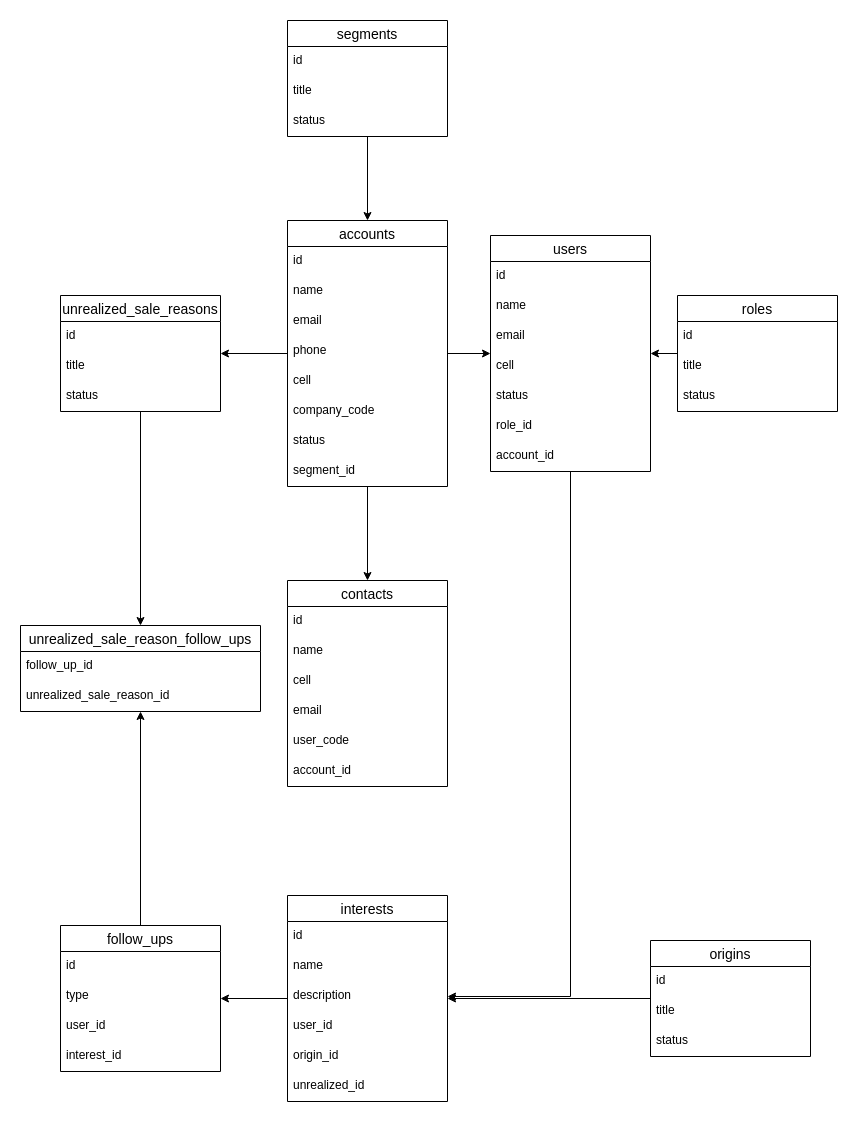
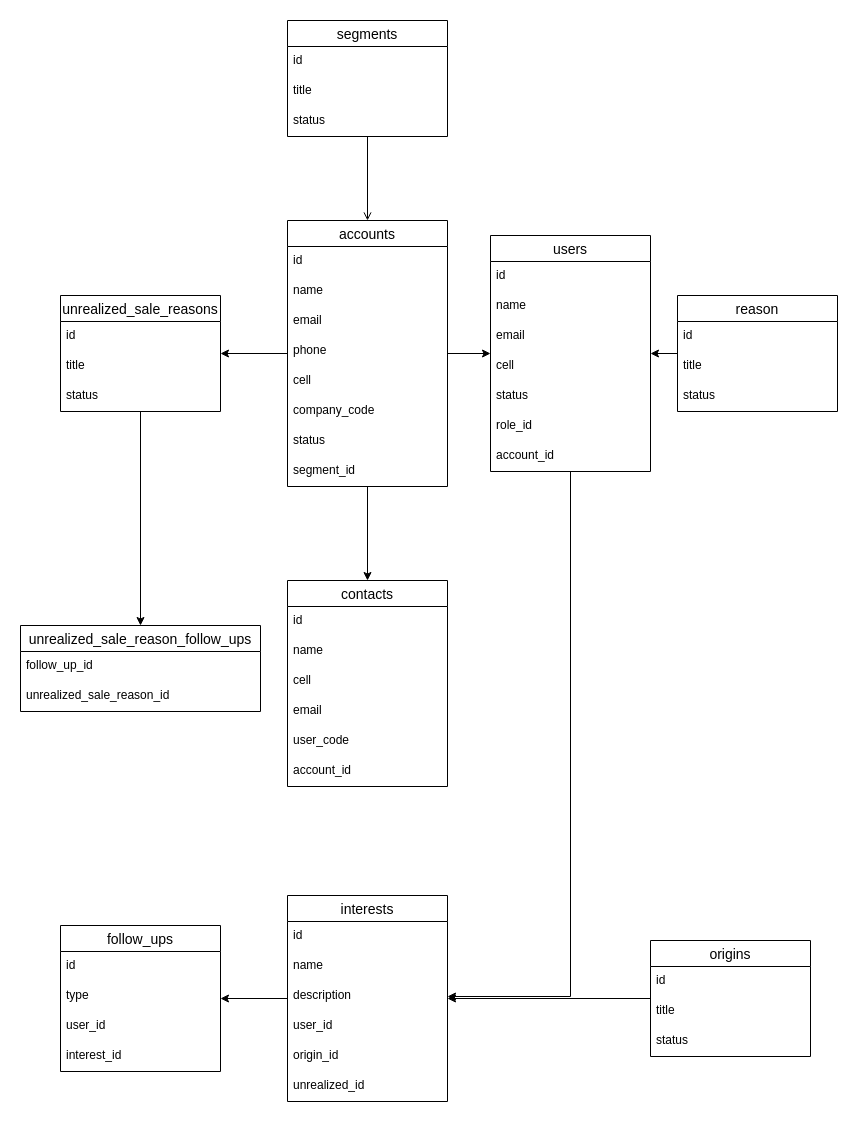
(368, 212) -> (368, 213)
(757, 309) -> (757, 309)
(141, 822) -> none
